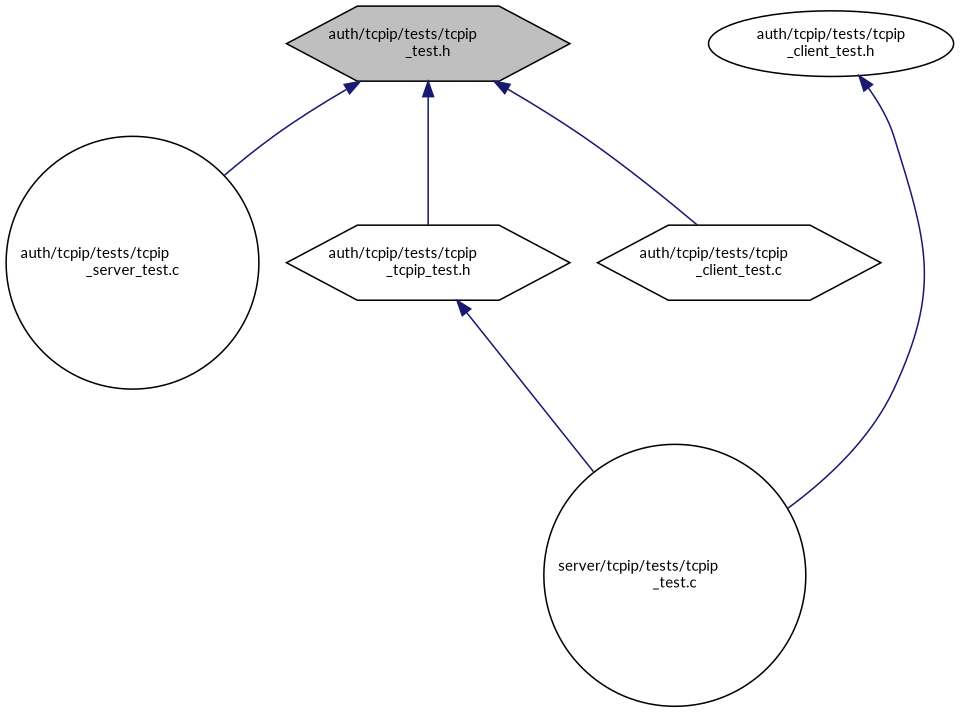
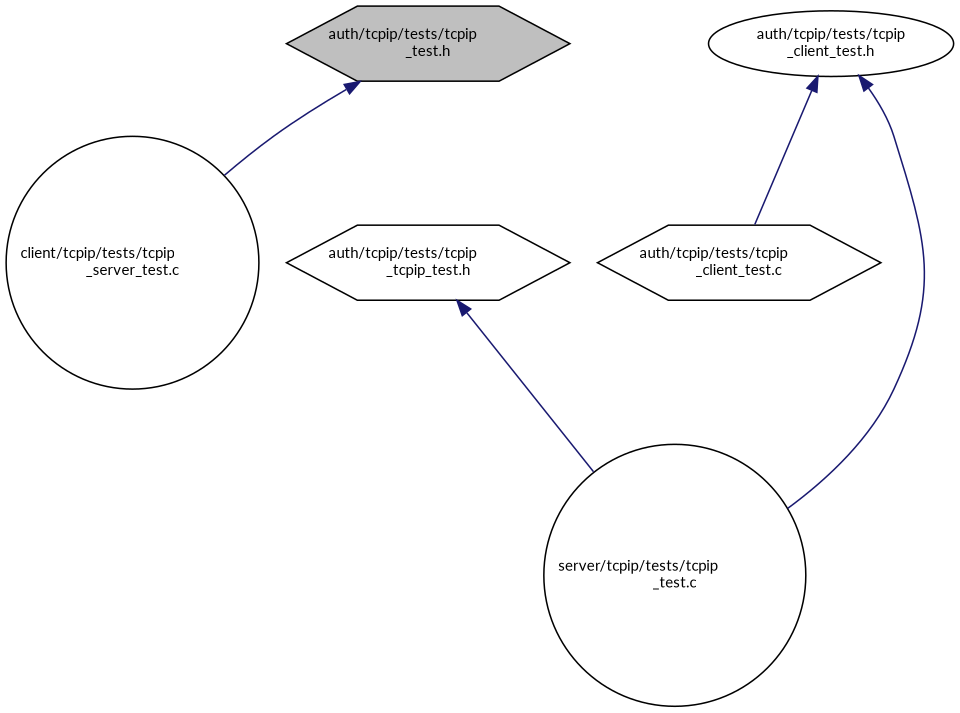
(606, 153) -> (783, 157)
(428, 161) -> none
(133, 263) -> (133, 263)
